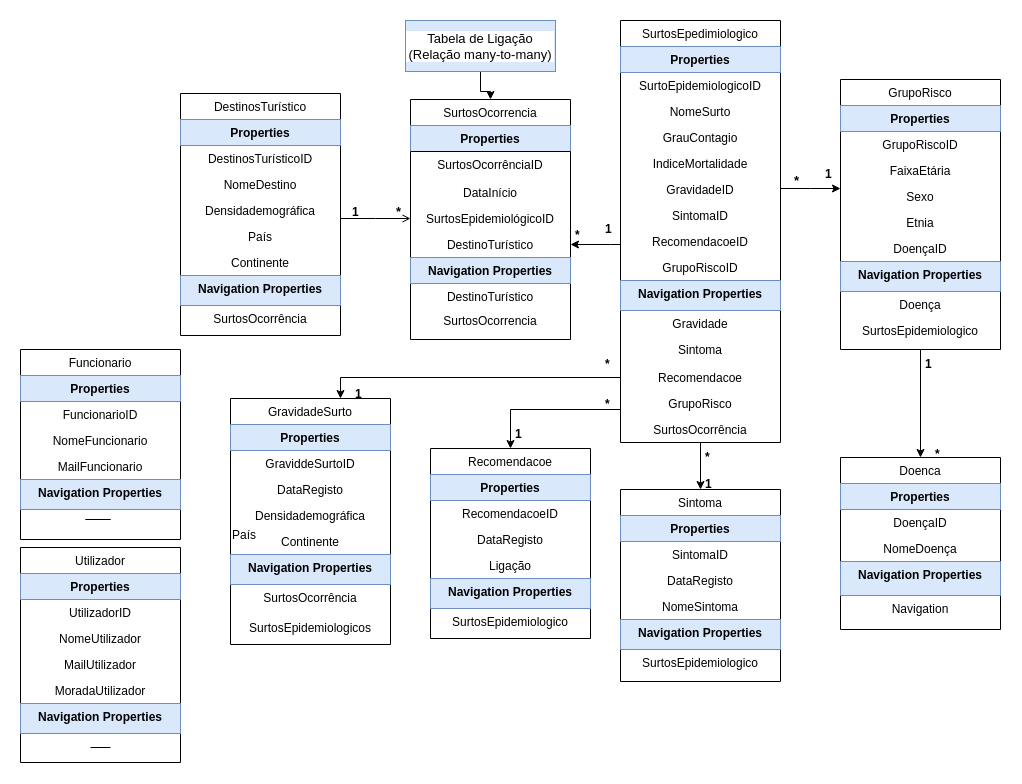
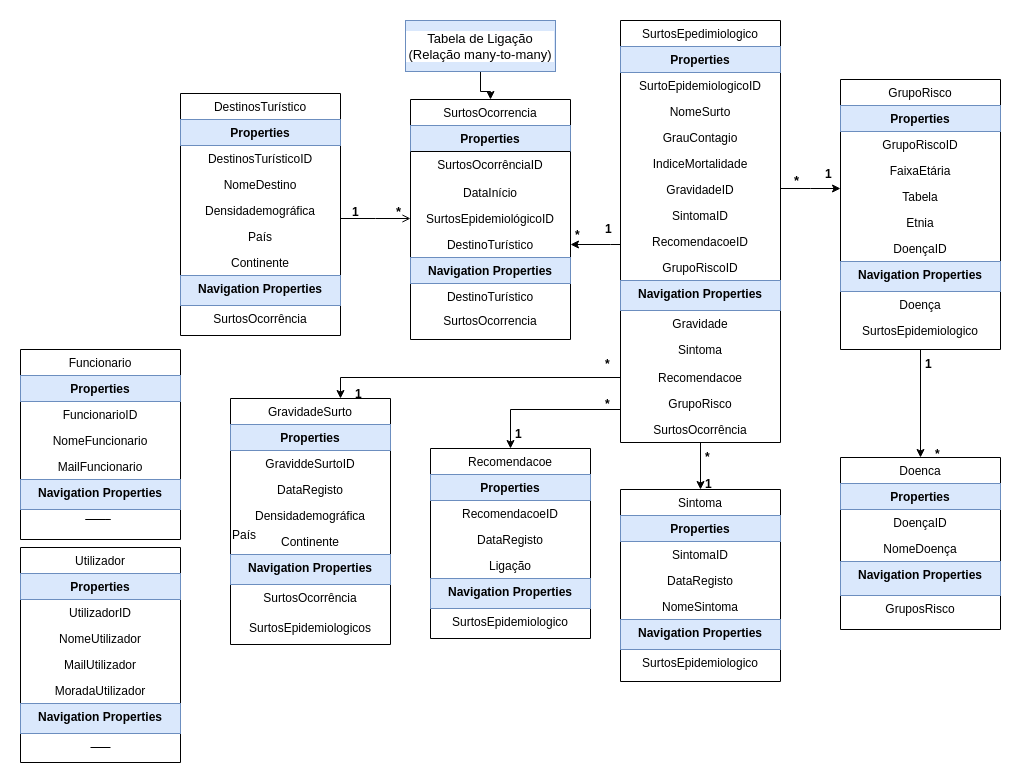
(920, 197) -> (920, 197)
(920, 609) -> (920, 609)
